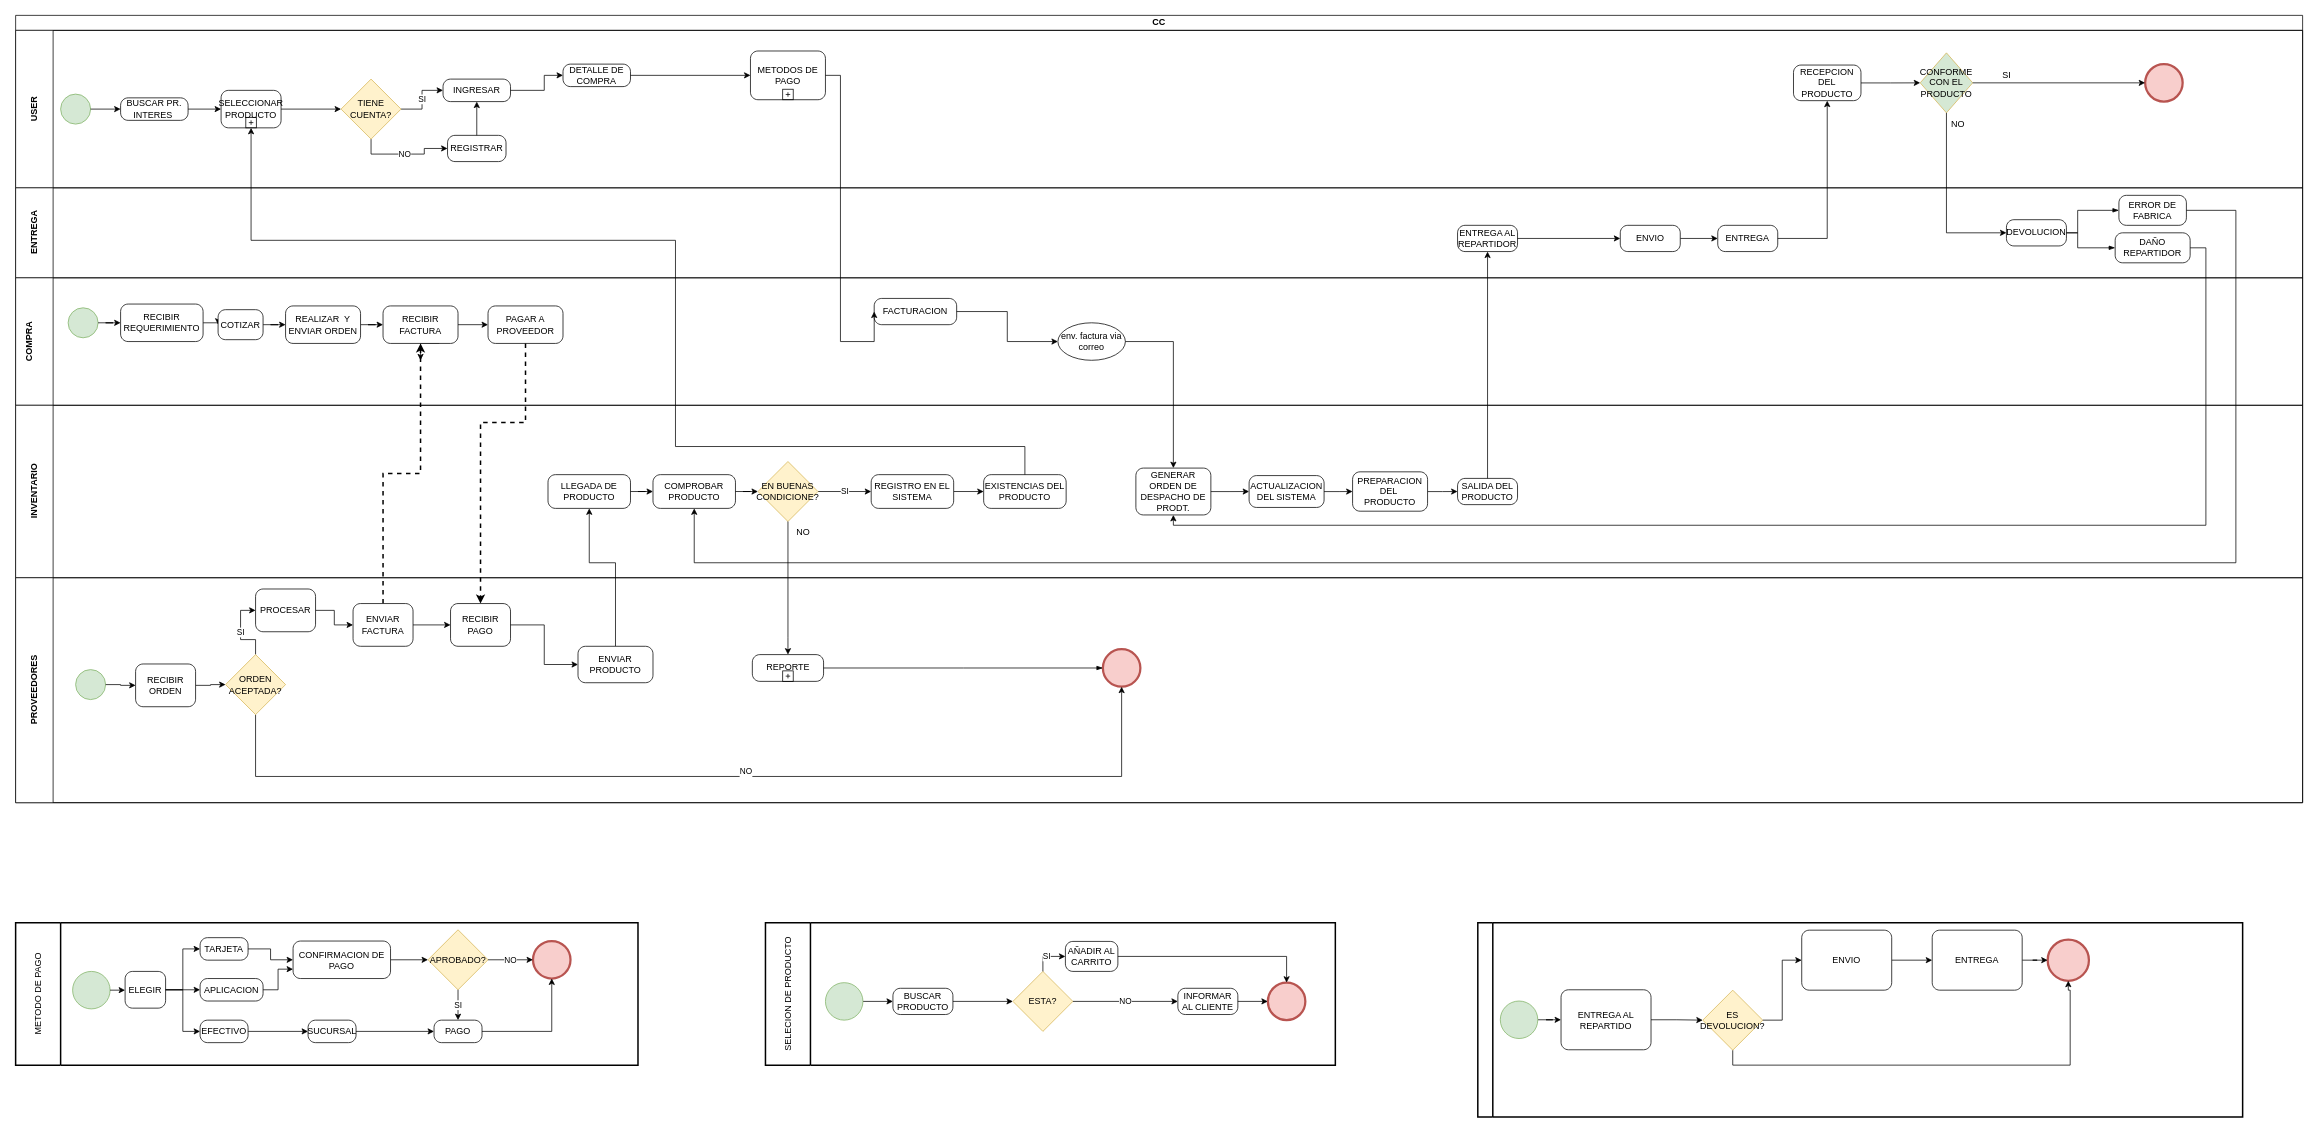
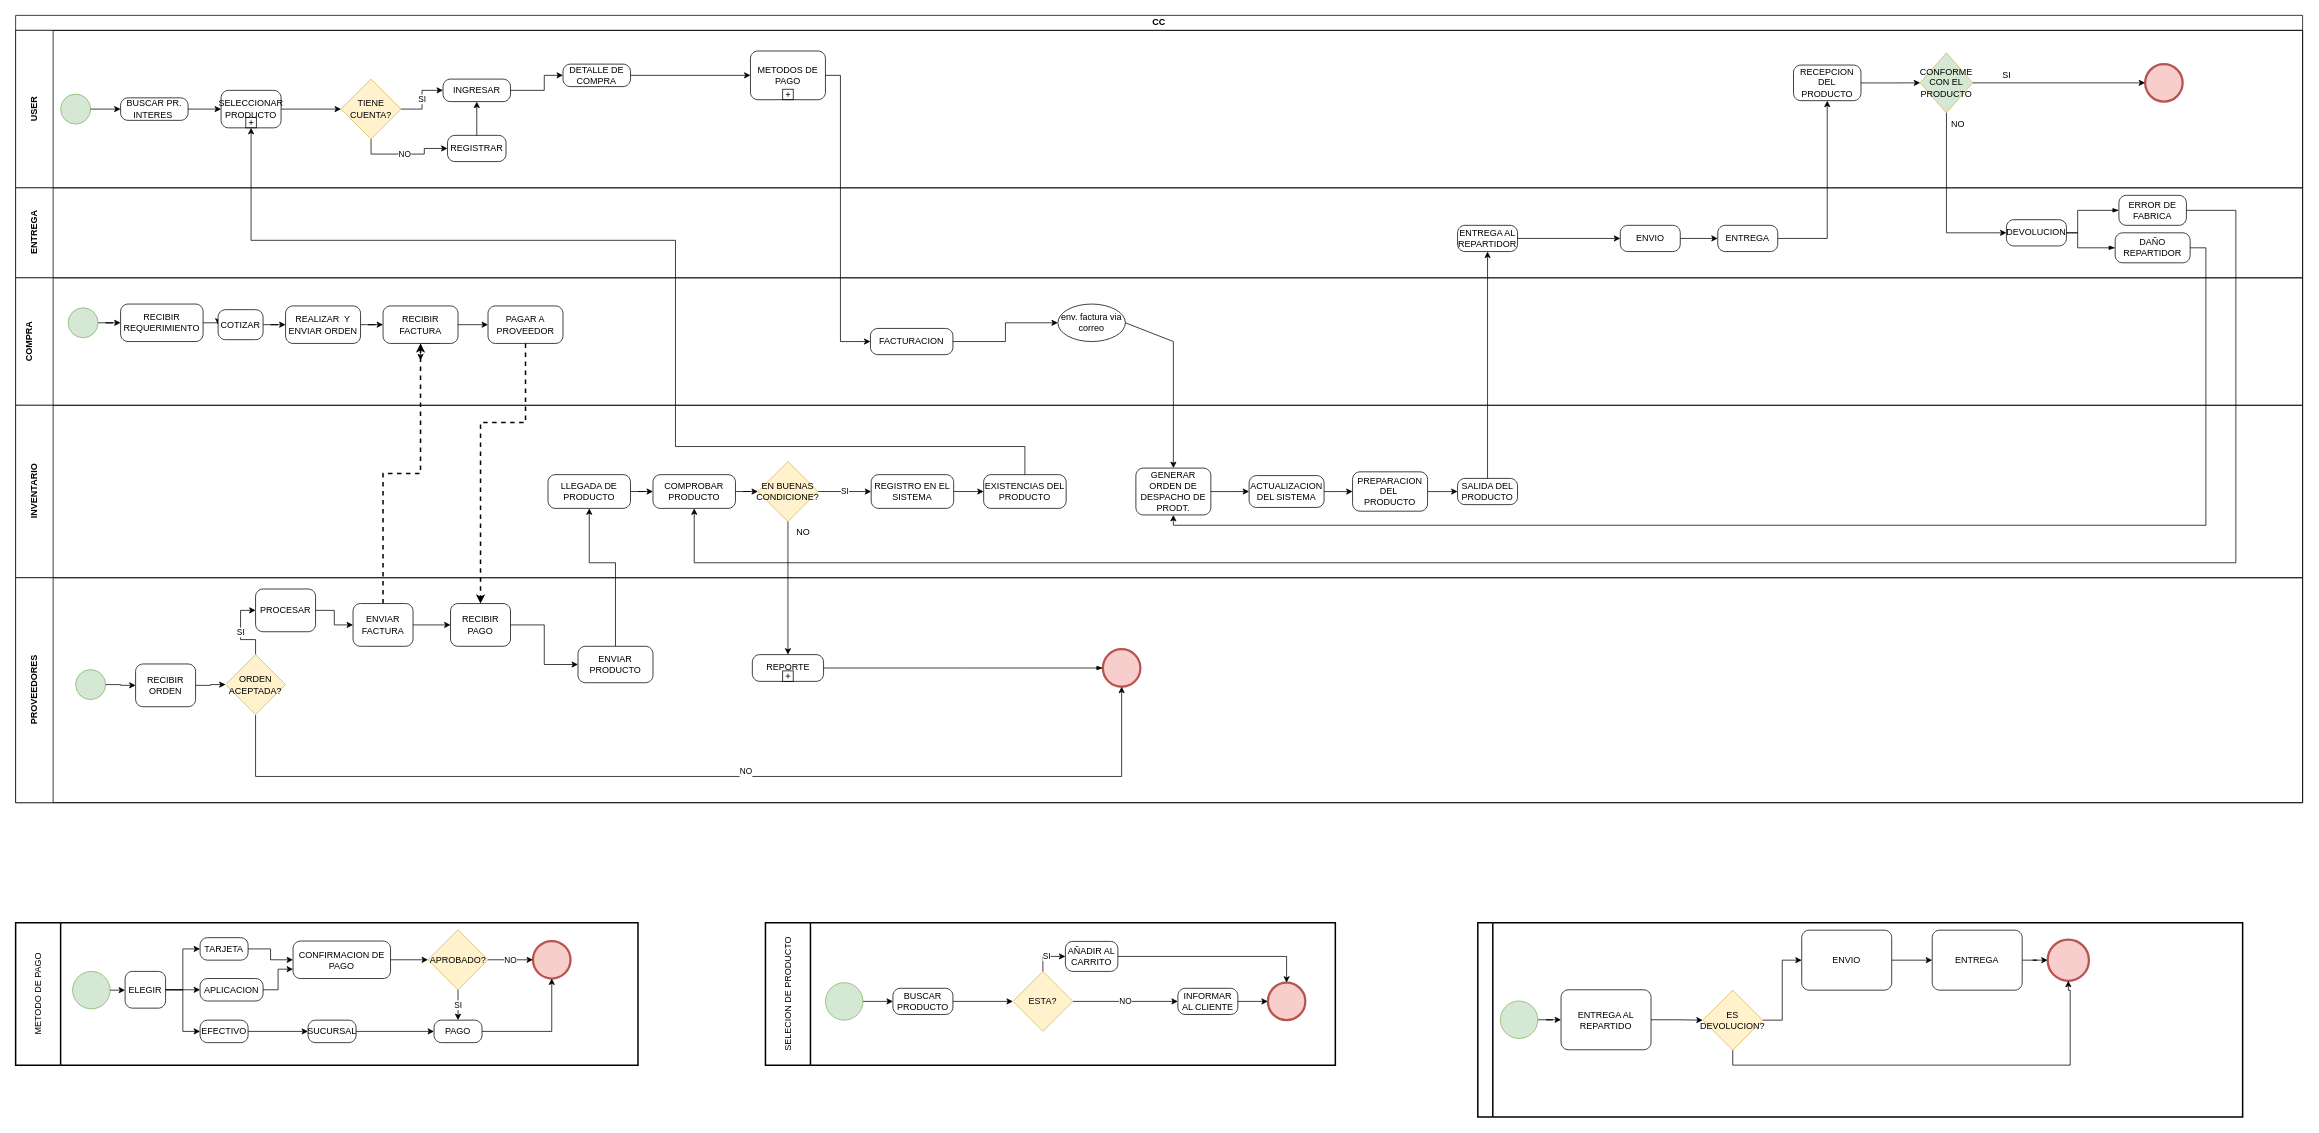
(915, 312) -> (912, 342)
(1092, 342) -> (1092, 323)
